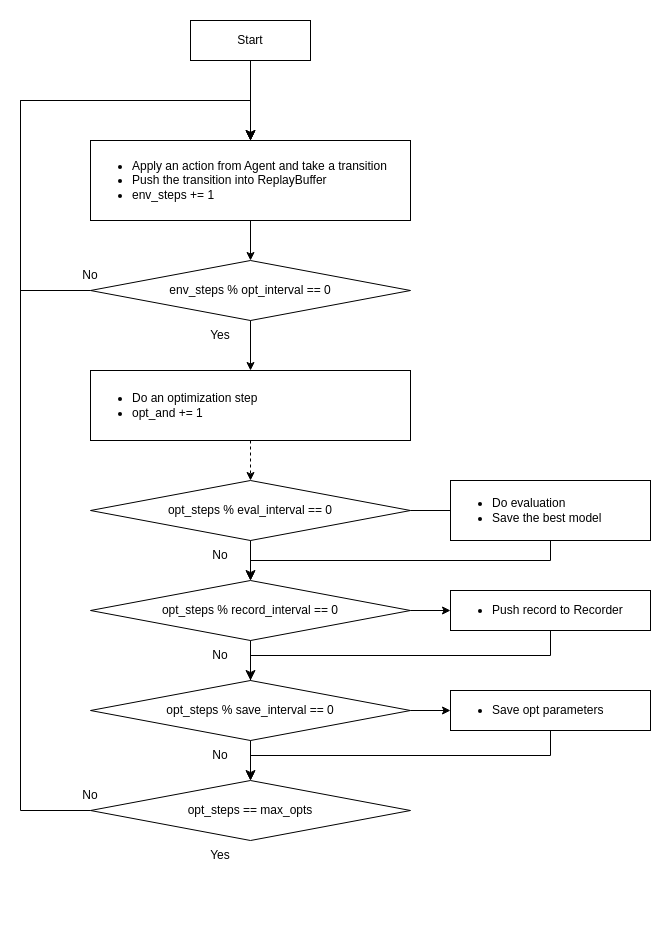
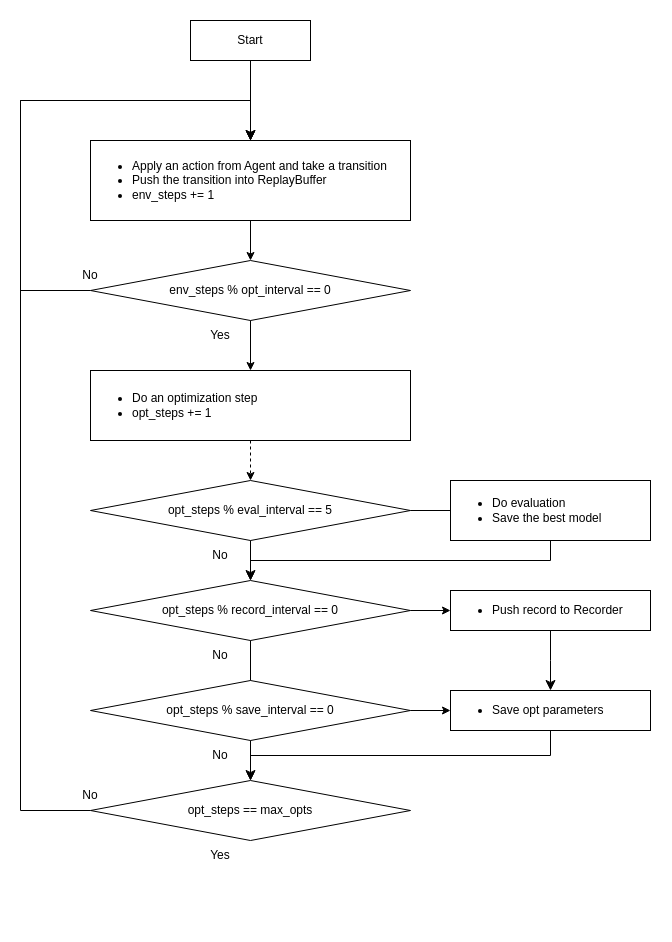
(160, 406) -> (160, 406)
(251, 511) -> (251, 511)
(403, 656) -> (551, 668)
